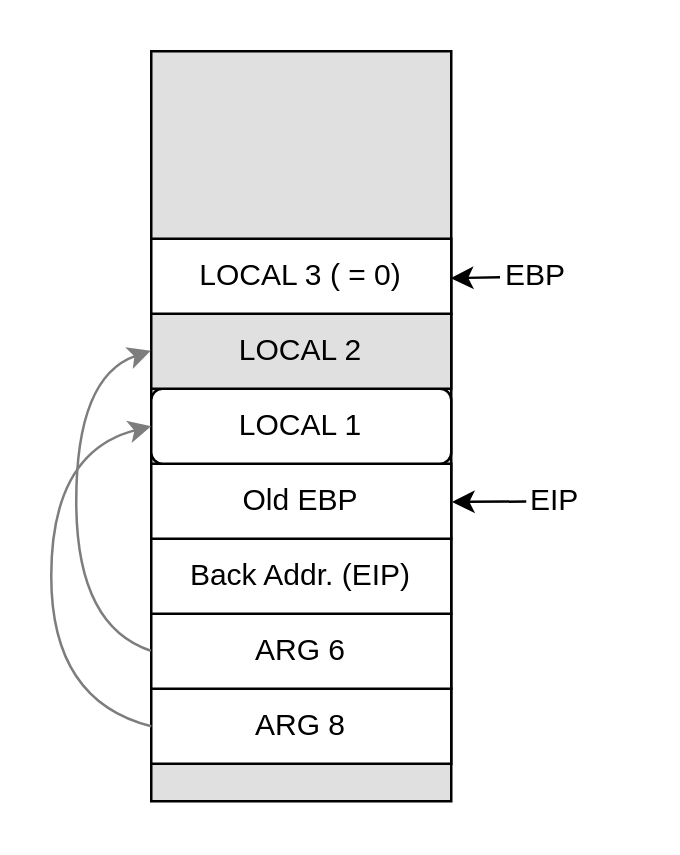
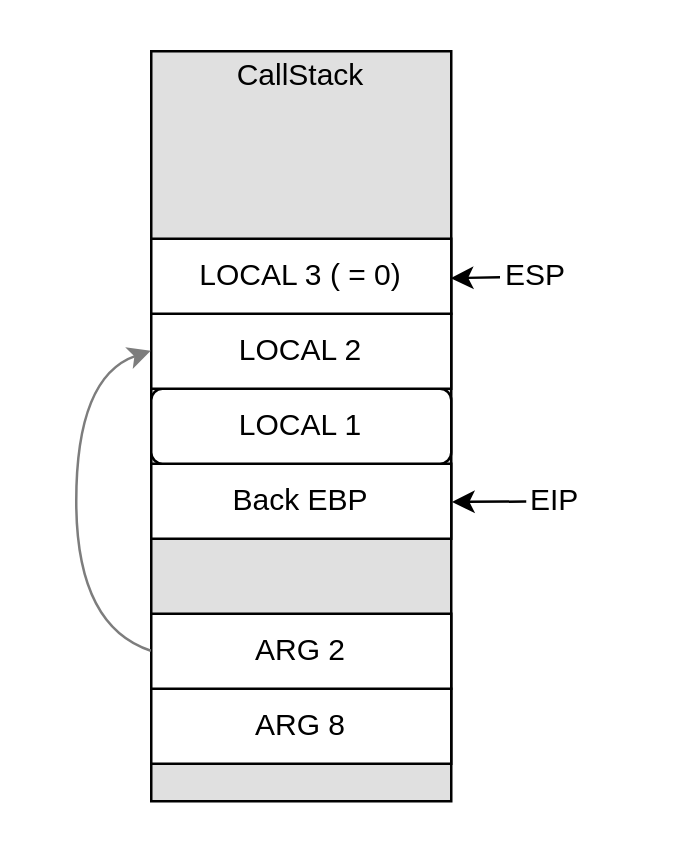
none -> (301, 76)
(531, 276) -> (531, 276)
(301, 351) -> (301, 351)
(301, 501) -> (301, 501)
(301, 576) -> none
(56, 623) -> none
(301, 651) -> (301, 651)
